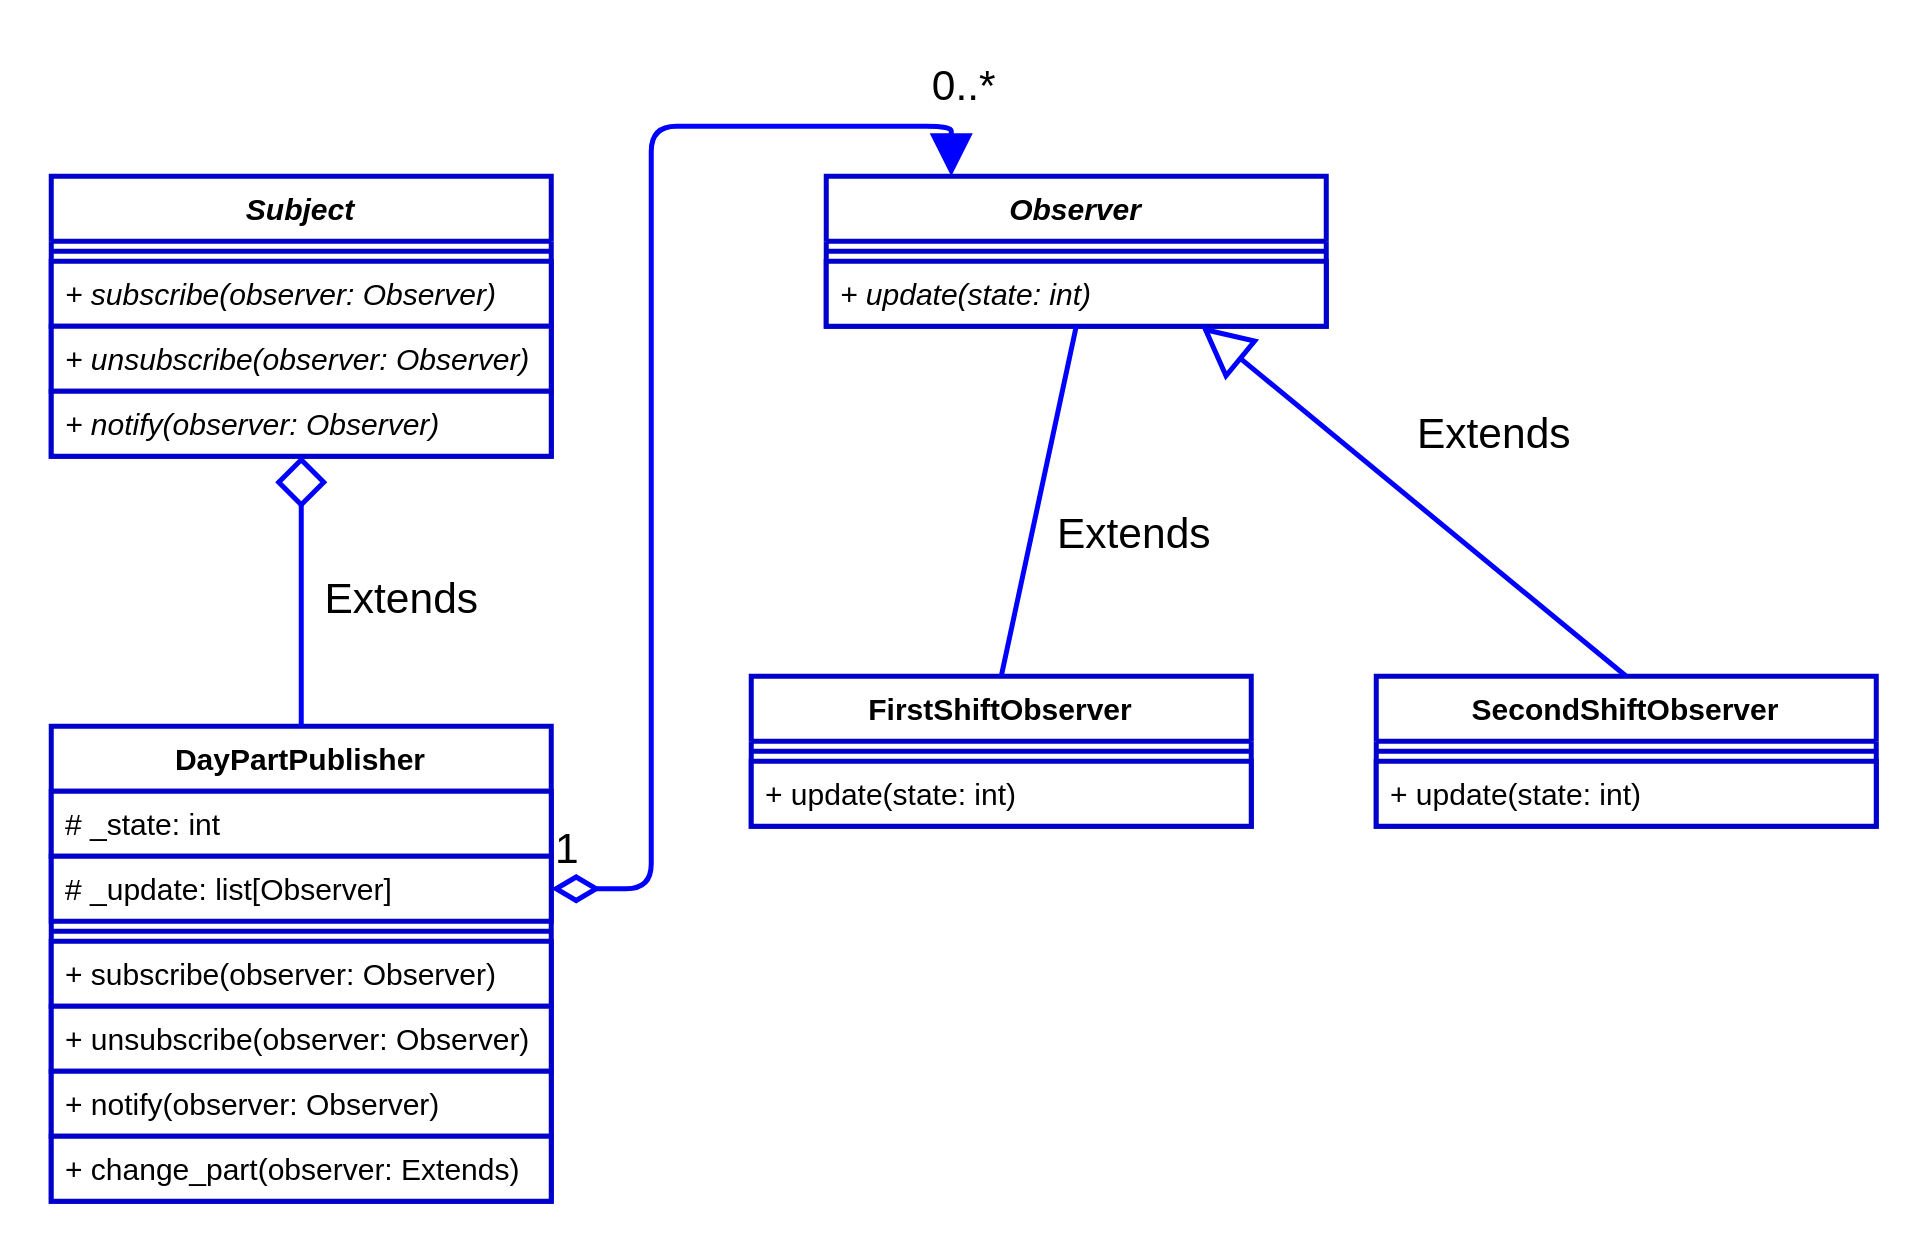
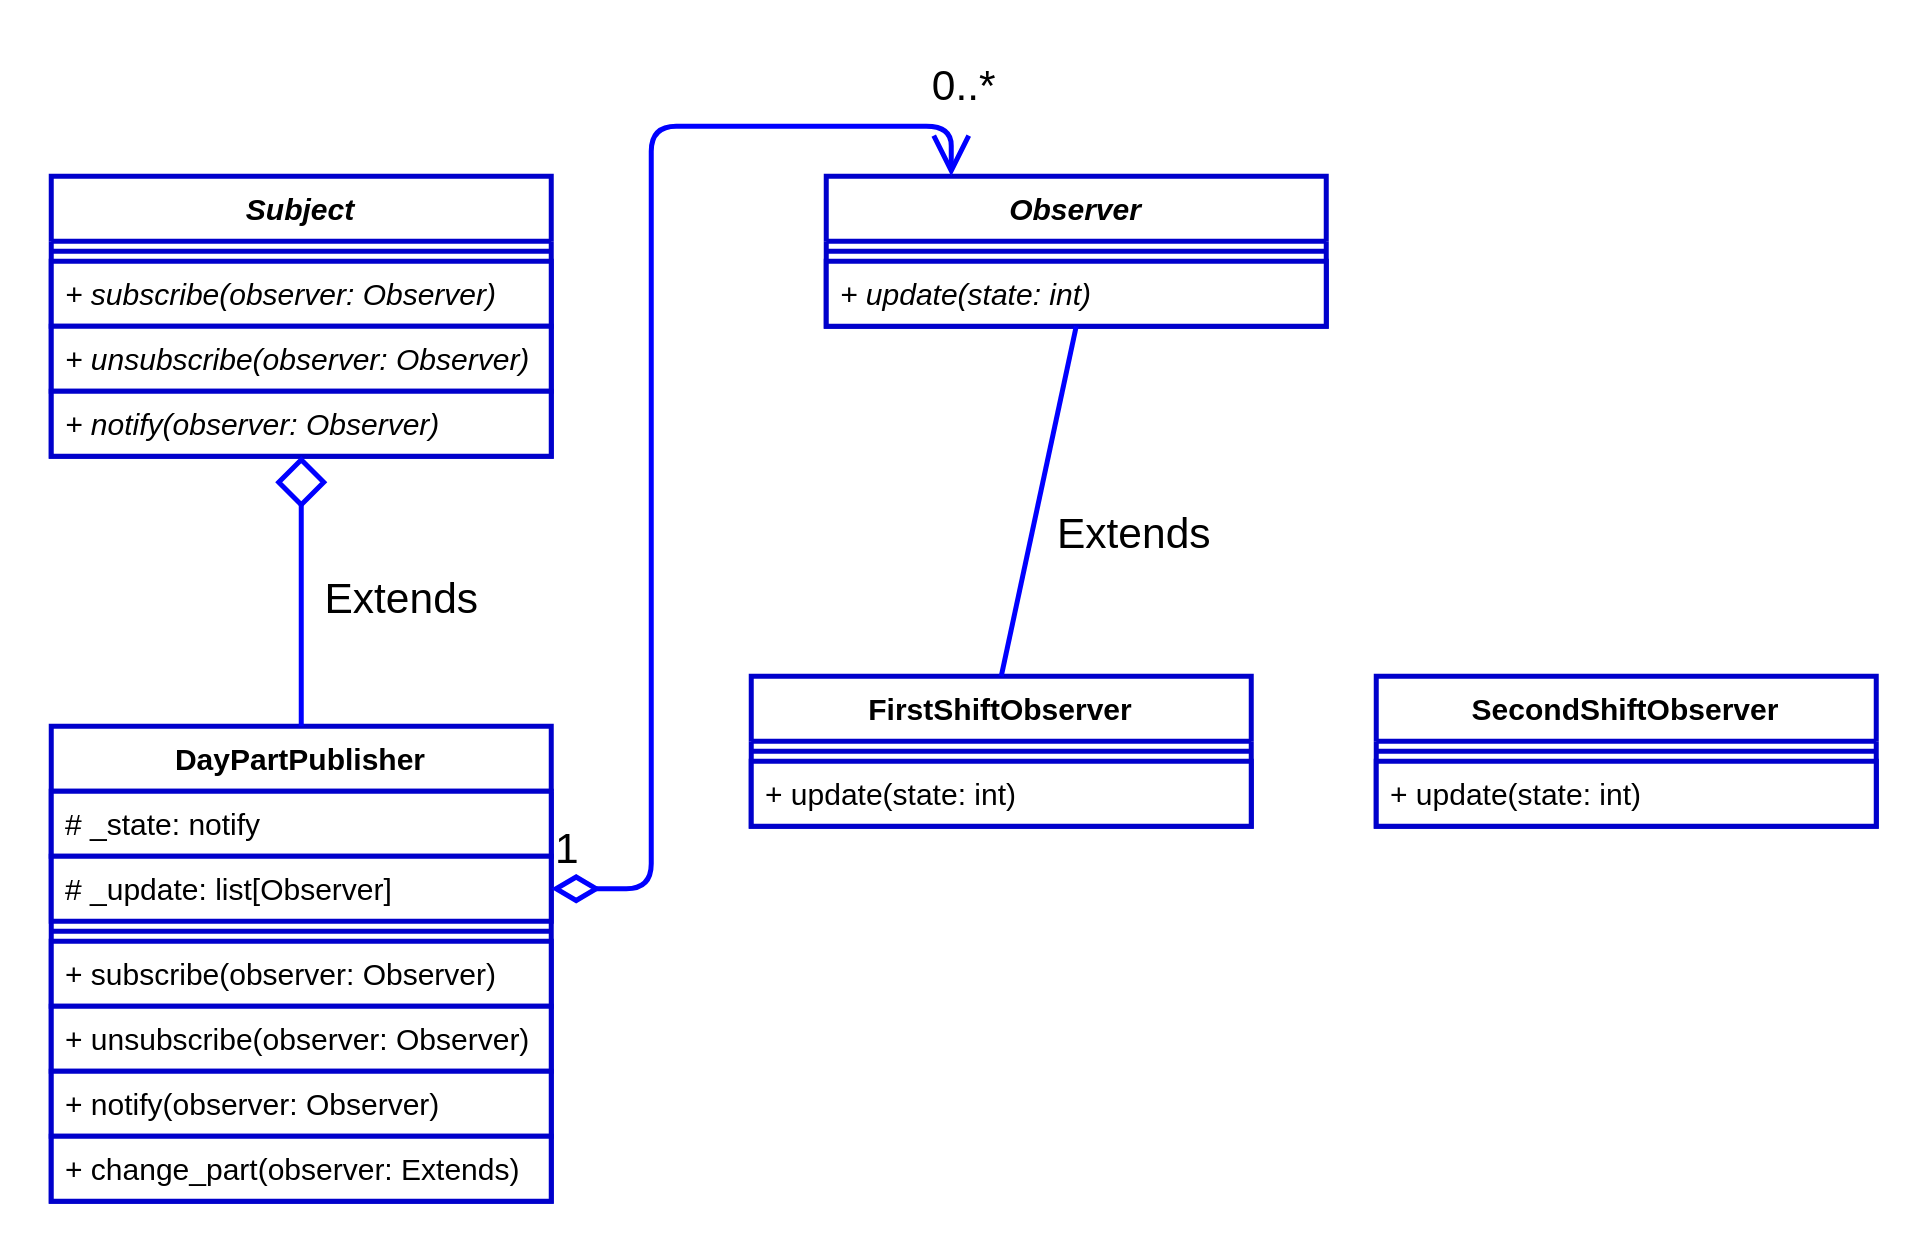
(945, 127) -> (946, 132)
(1433, 517) -> none
(159, 825) -> (184, 825)
